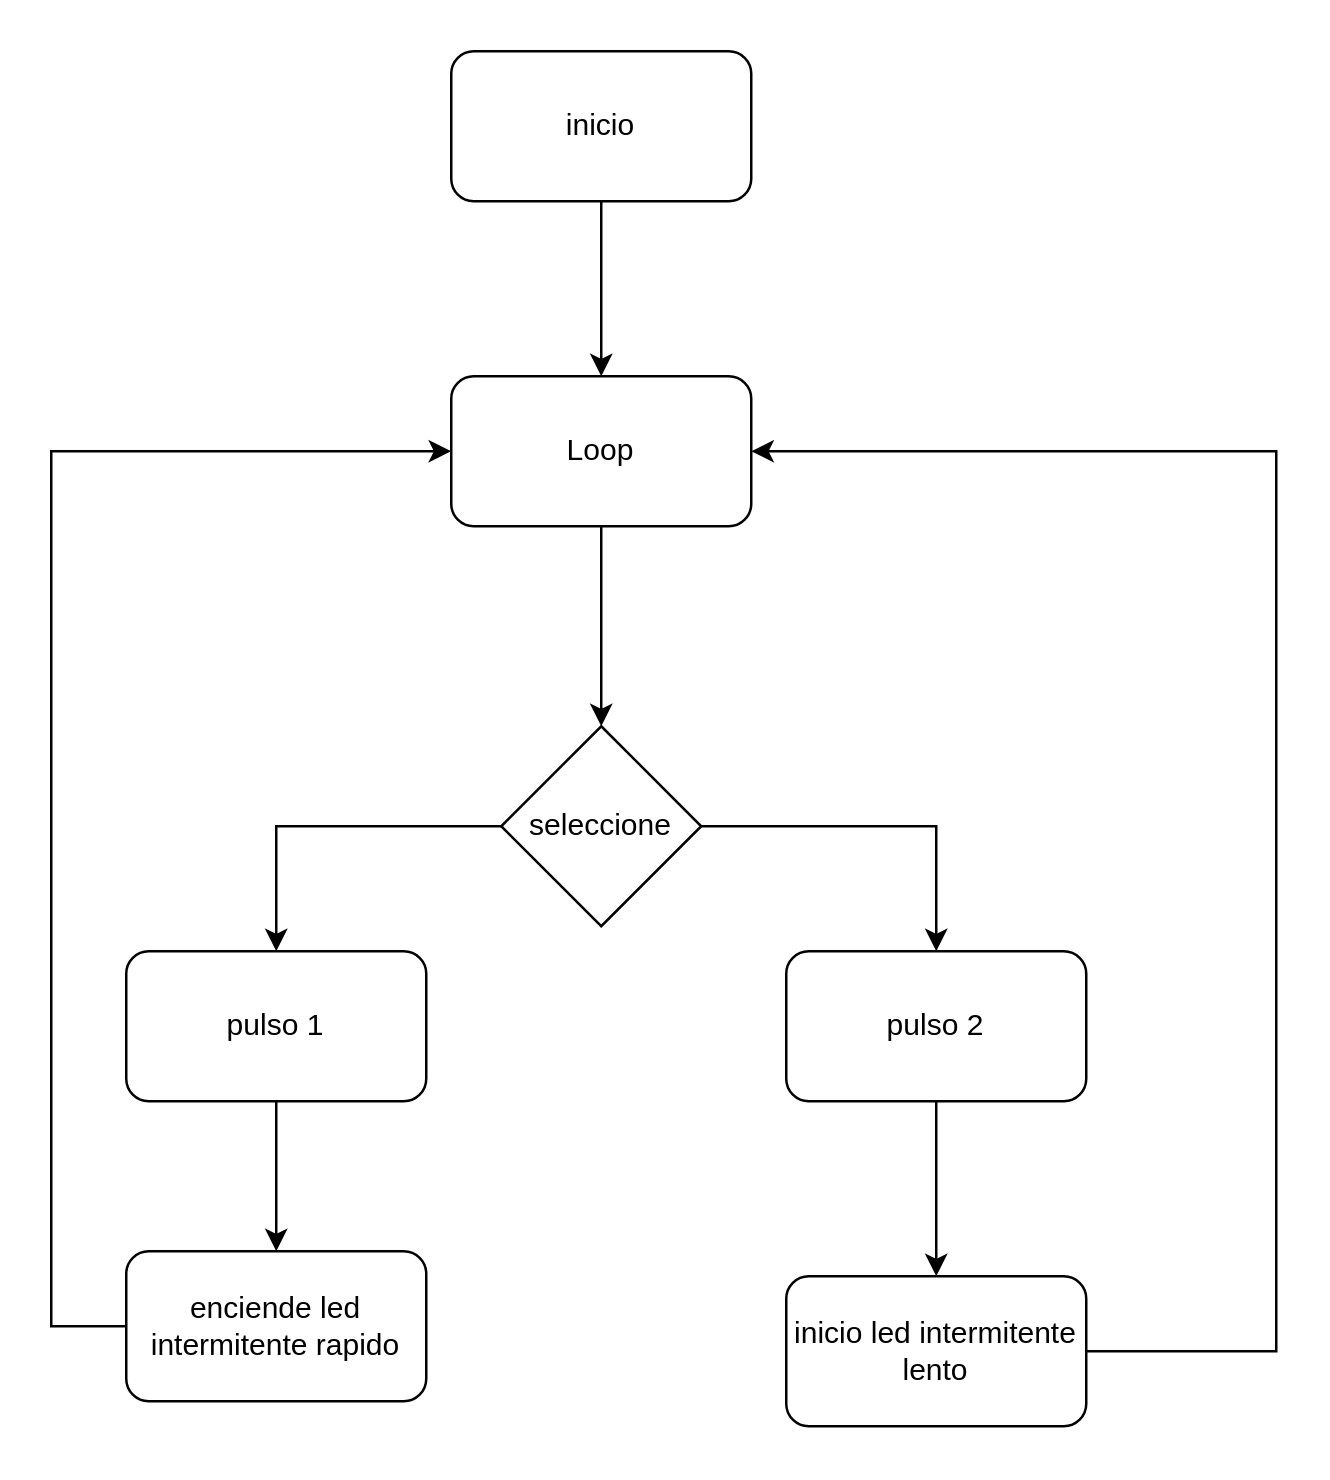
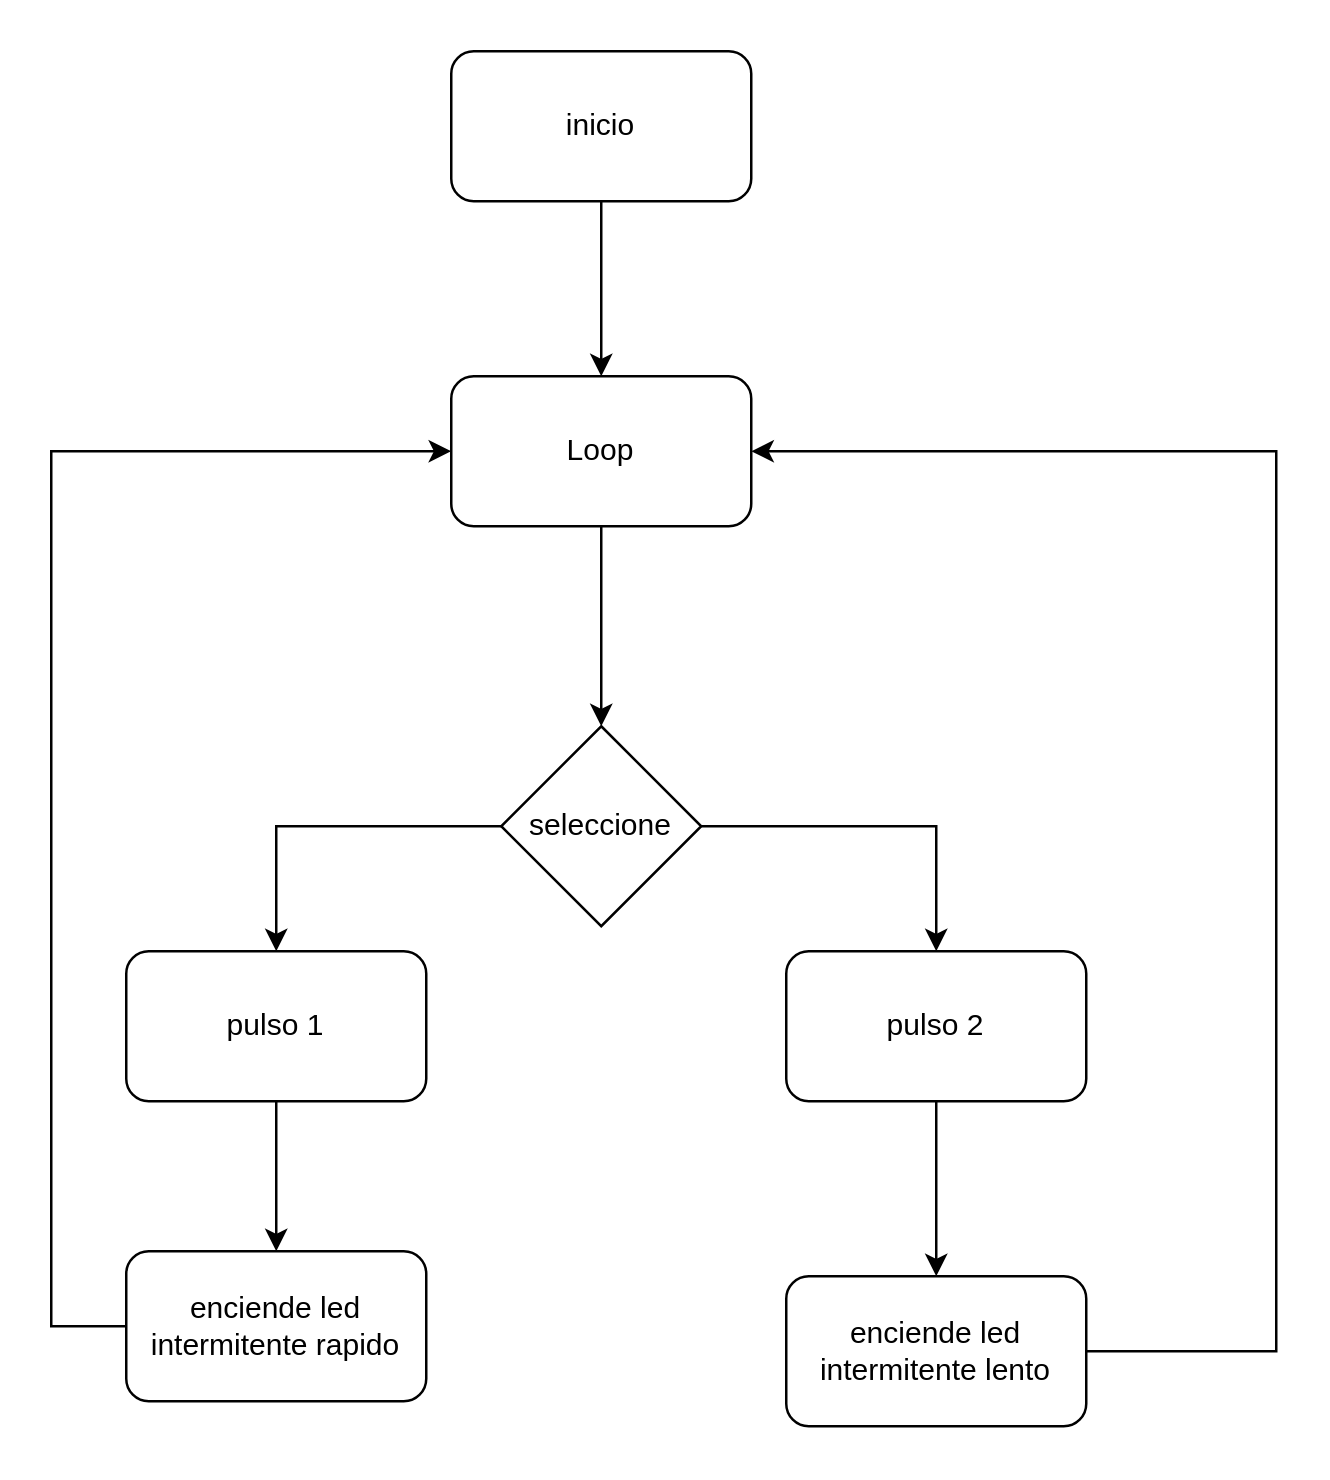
(936, 1351) -> (936, 1351)
